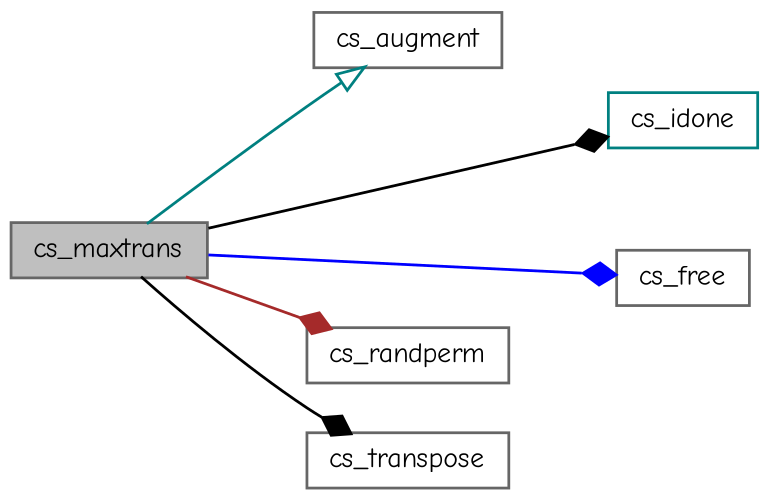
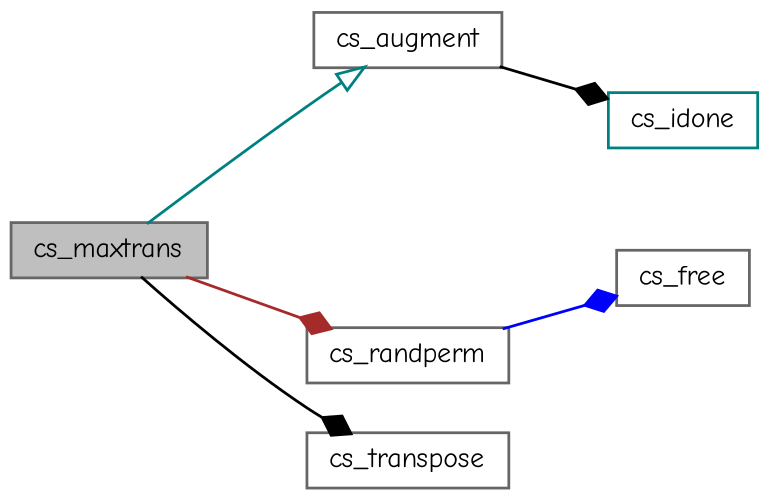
(391, 186) -> (538, 78)
(395, 264) -> (544, 317)
